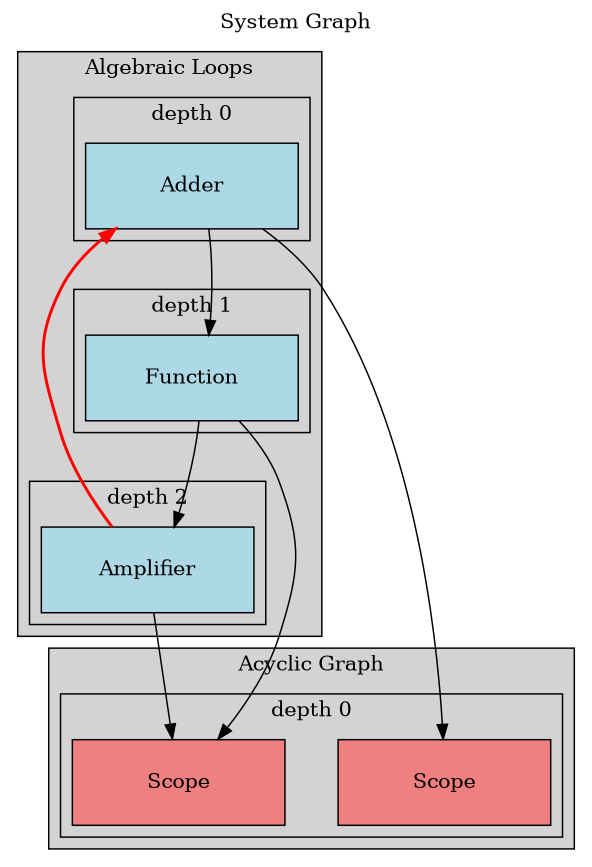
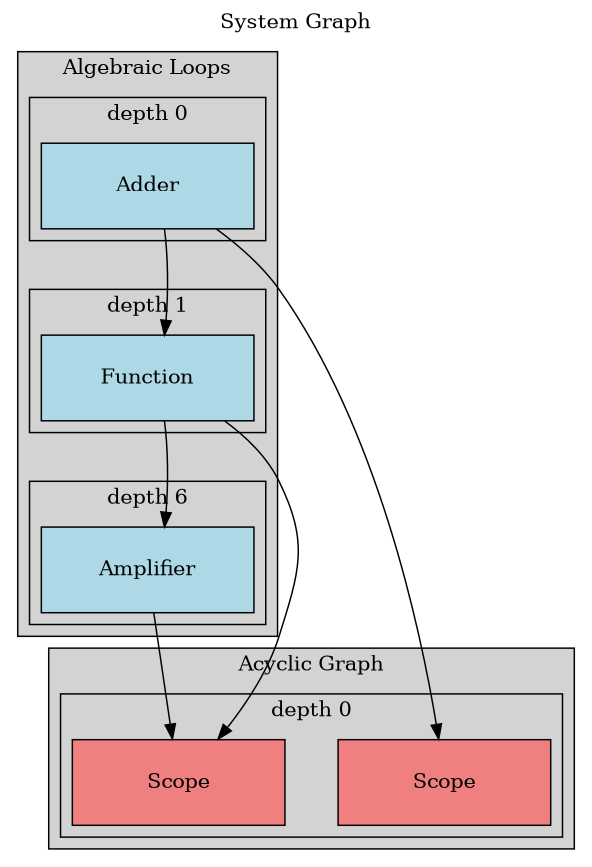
(46, 381) -> none
(148, 498) -> (148, 498)
